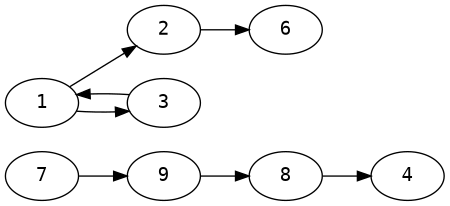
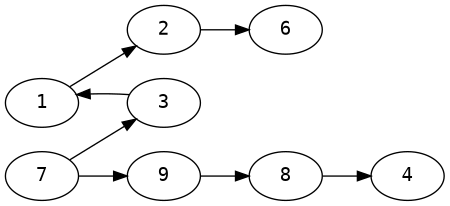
(96, 112) -> (97, 143)
